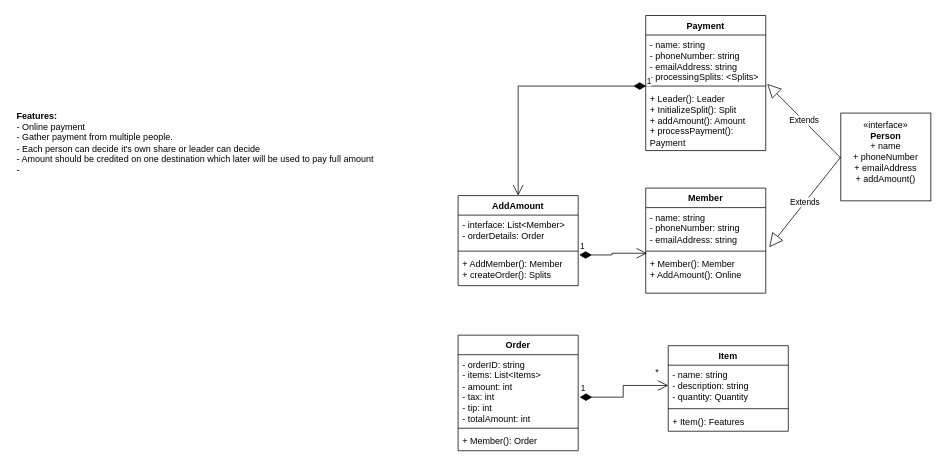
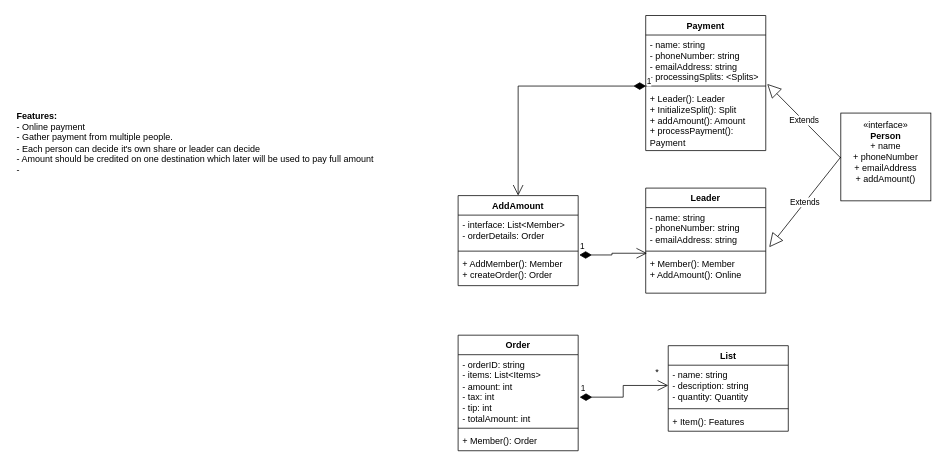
(705, 199) -> (705, 199)
(514, 270) -> (514, 270)
(728, 356) -> (728, 356)
